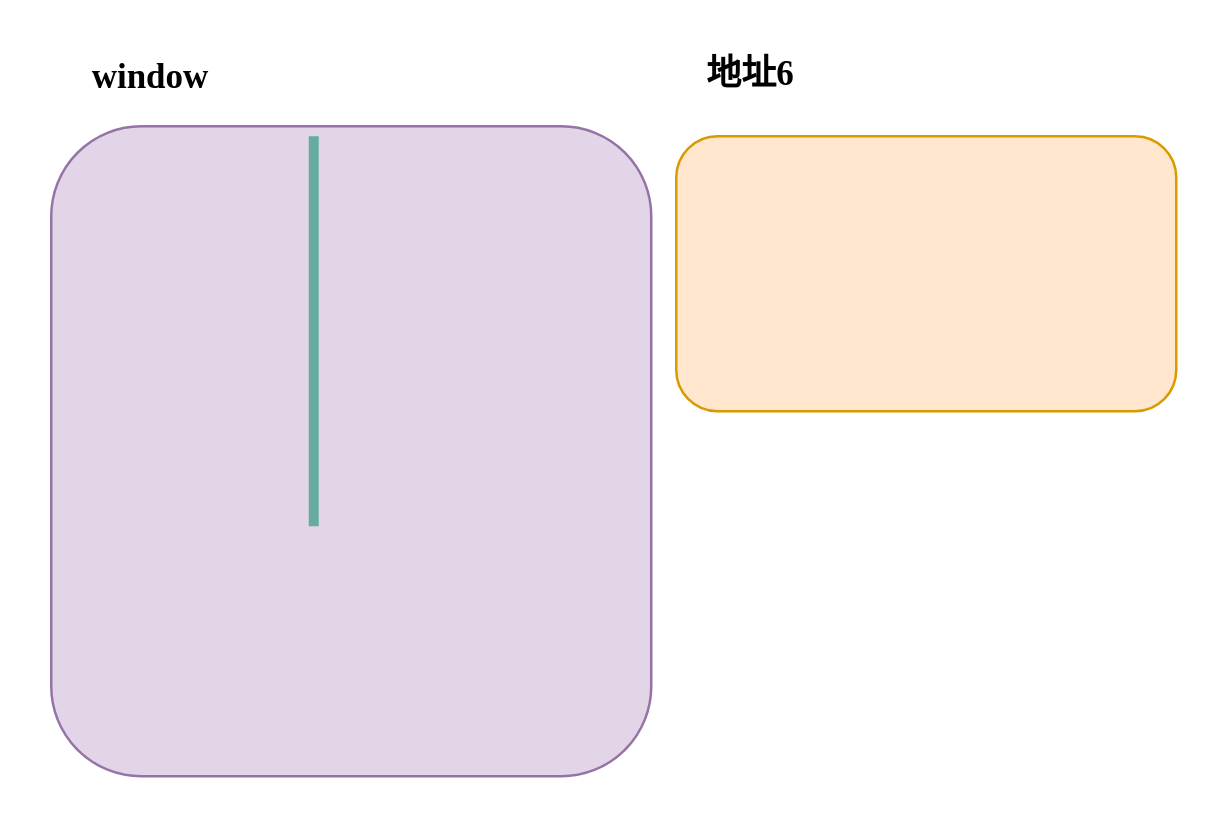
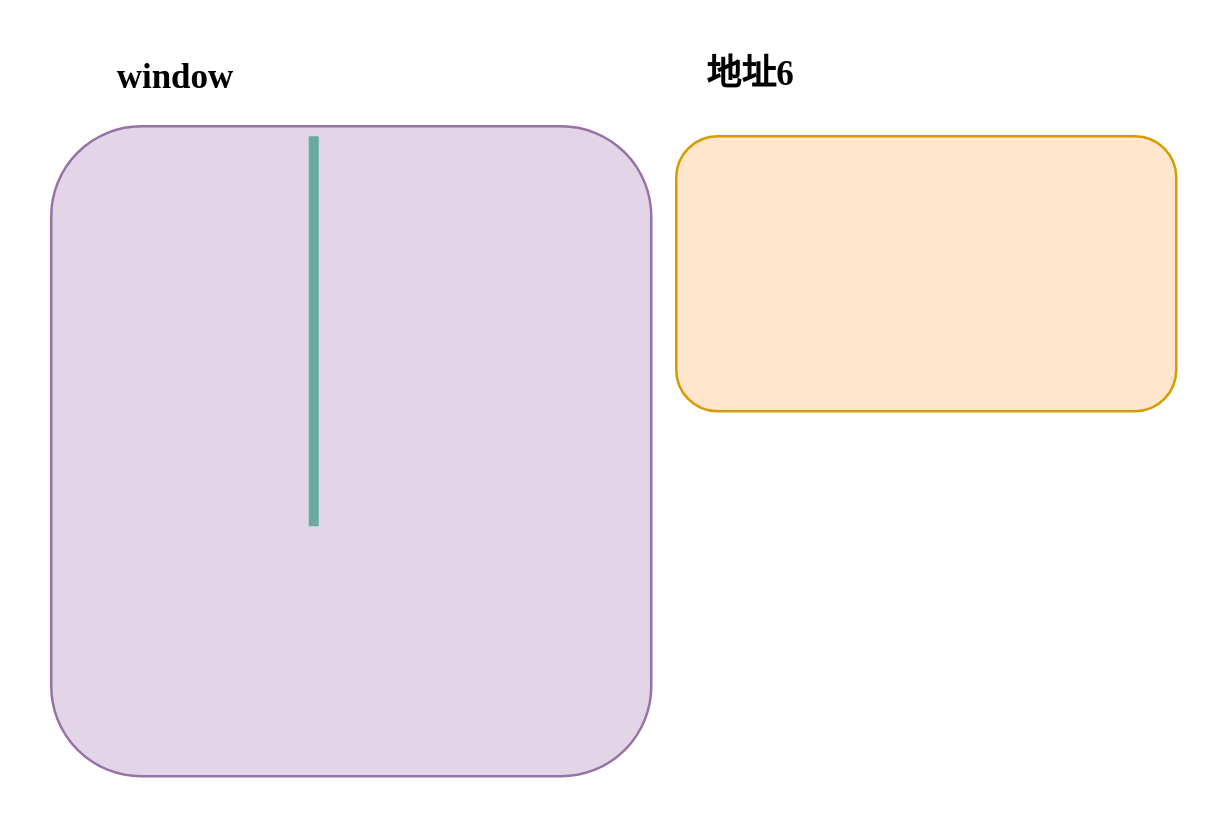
(151, 76) -> (176, 76)
